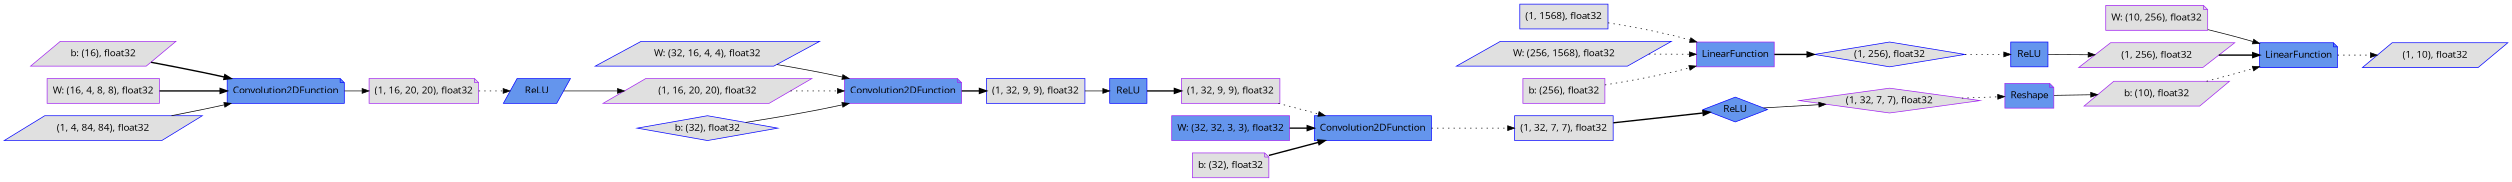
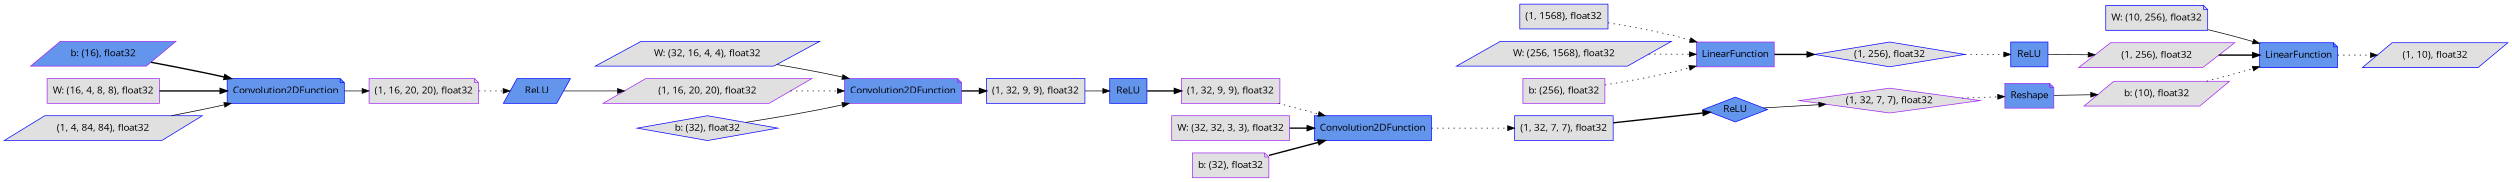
(2157, 18) -> (2157, 18)
(103, 54) -> (103, 54)
(1231, 128) -> (1231, 128)
